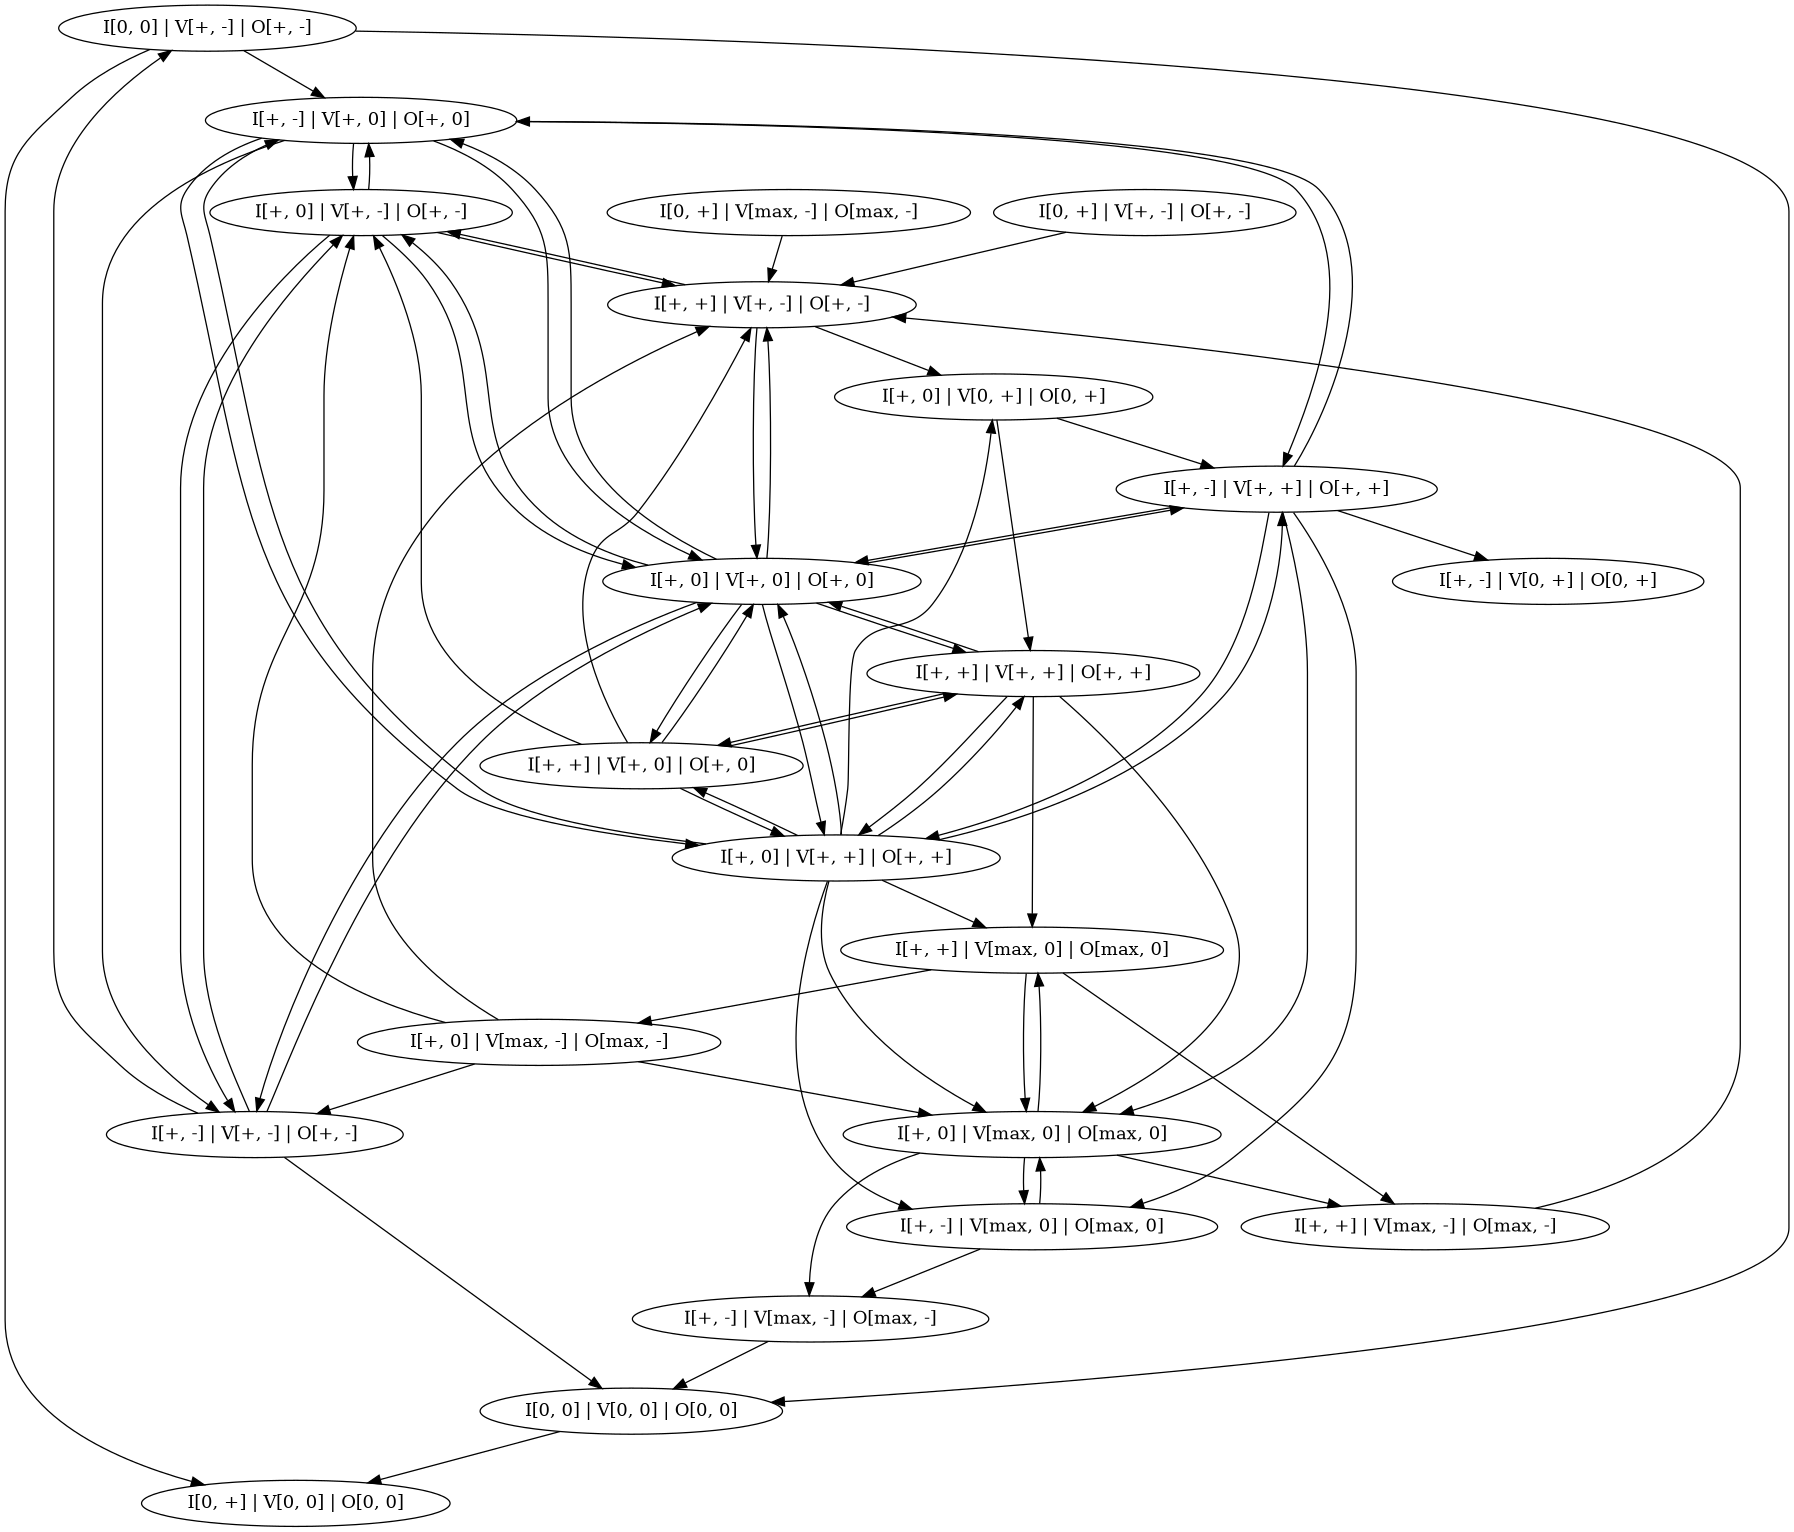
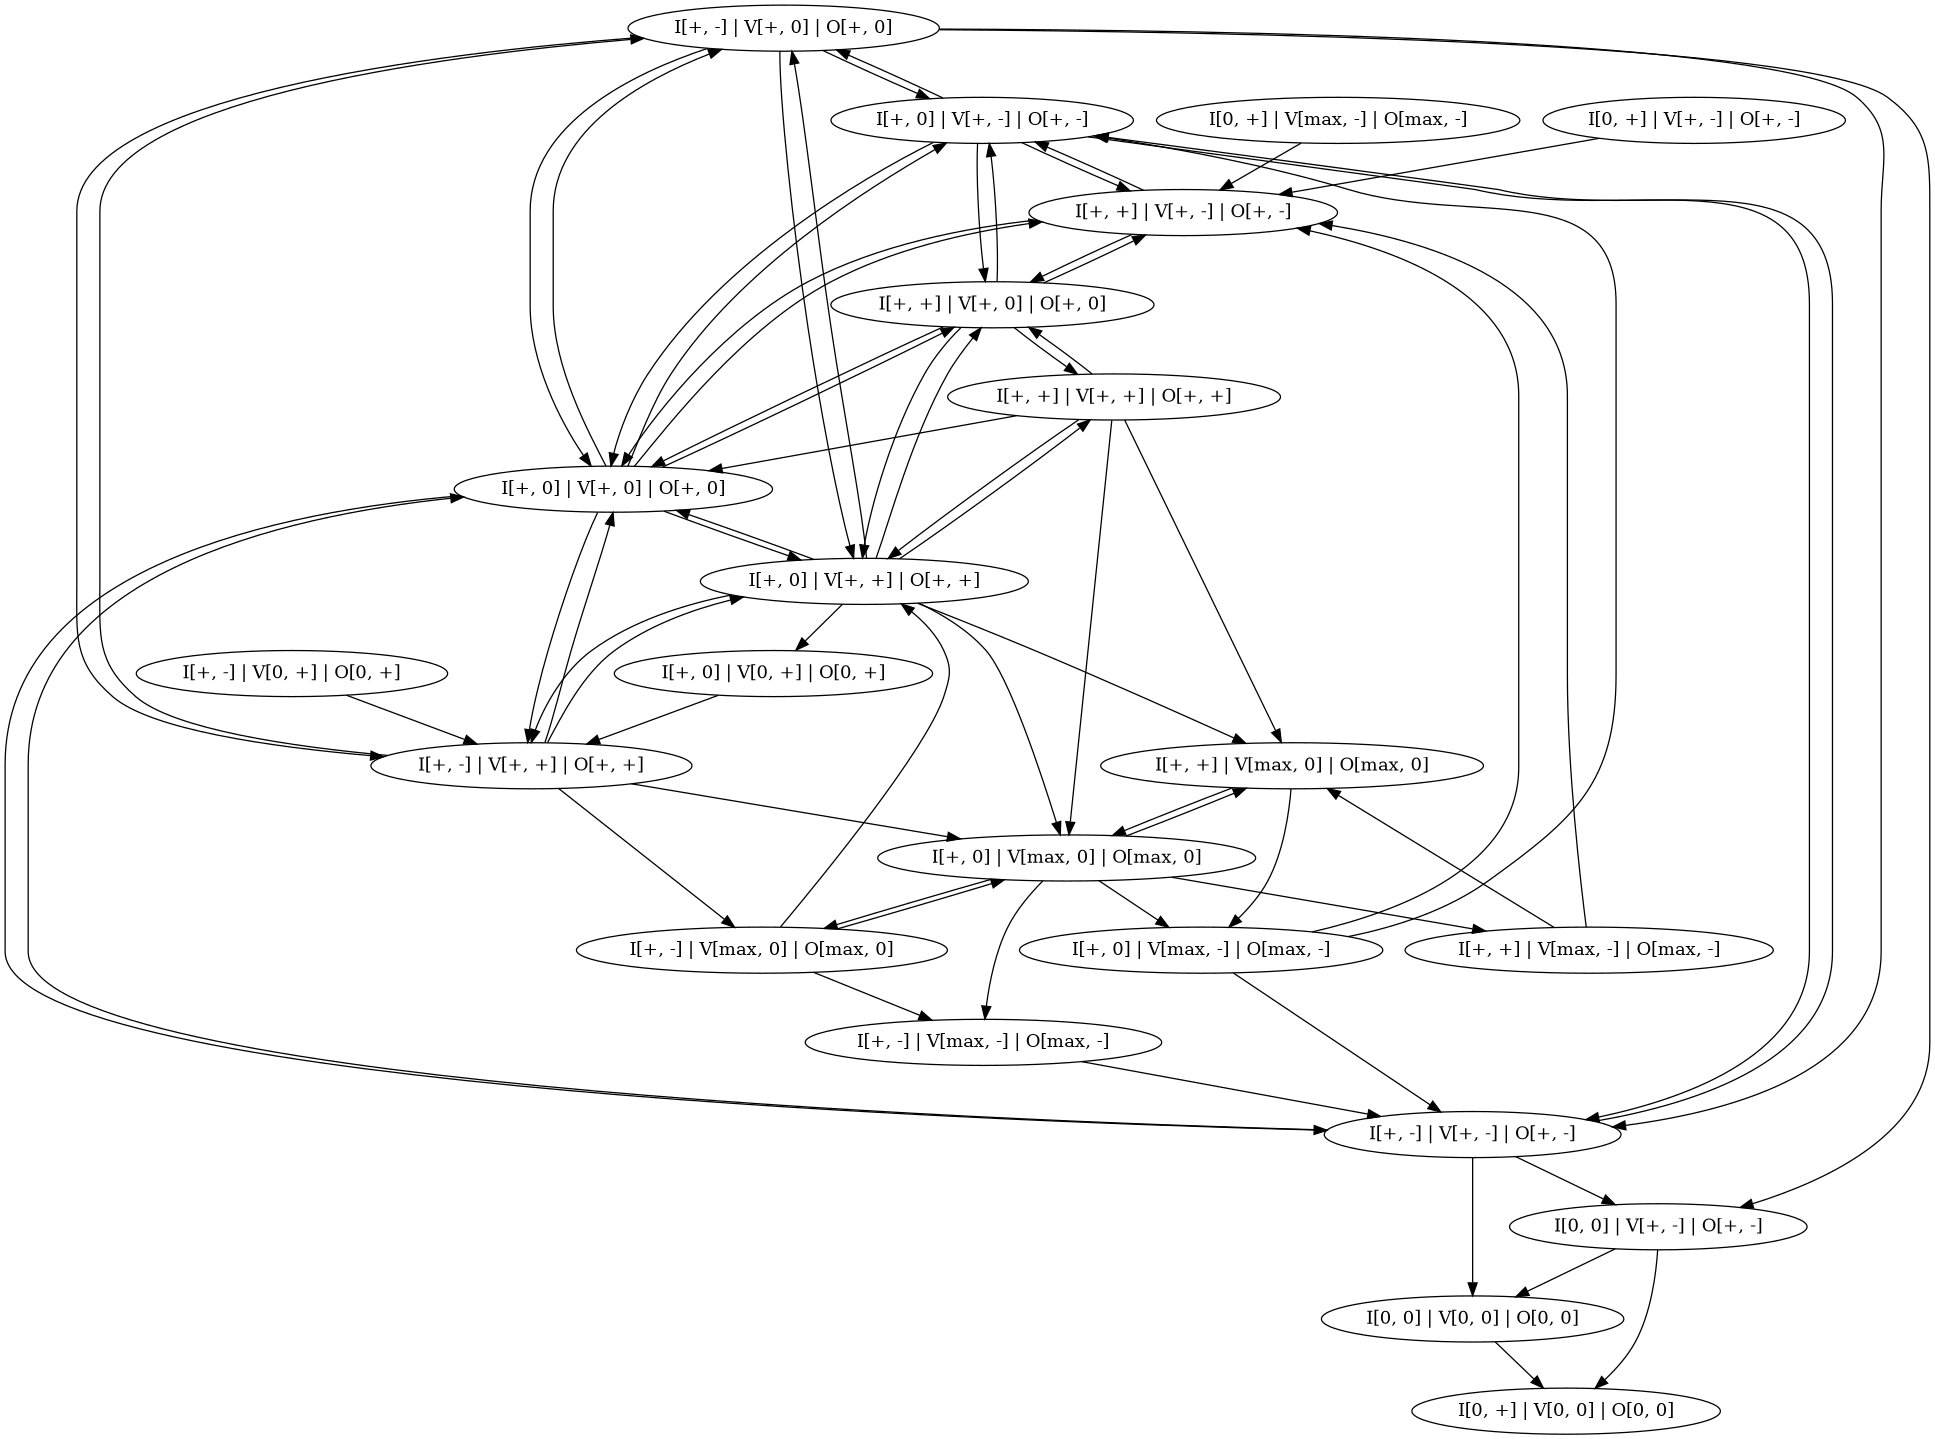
(278, 71) -> (1930, 214)
none -> (978, 206)
(872, 349) -> (1087, 255)
(1012, 523) -> none
(1406, 533) -> (405, 717)
(885, 626) -> none
(798, 1063) -> (898, 776)
(1223, 1085) -> (1446, 861)
(778, 1087) -> (1128, 900)
(727, 1362) -> (1225, 1088)
